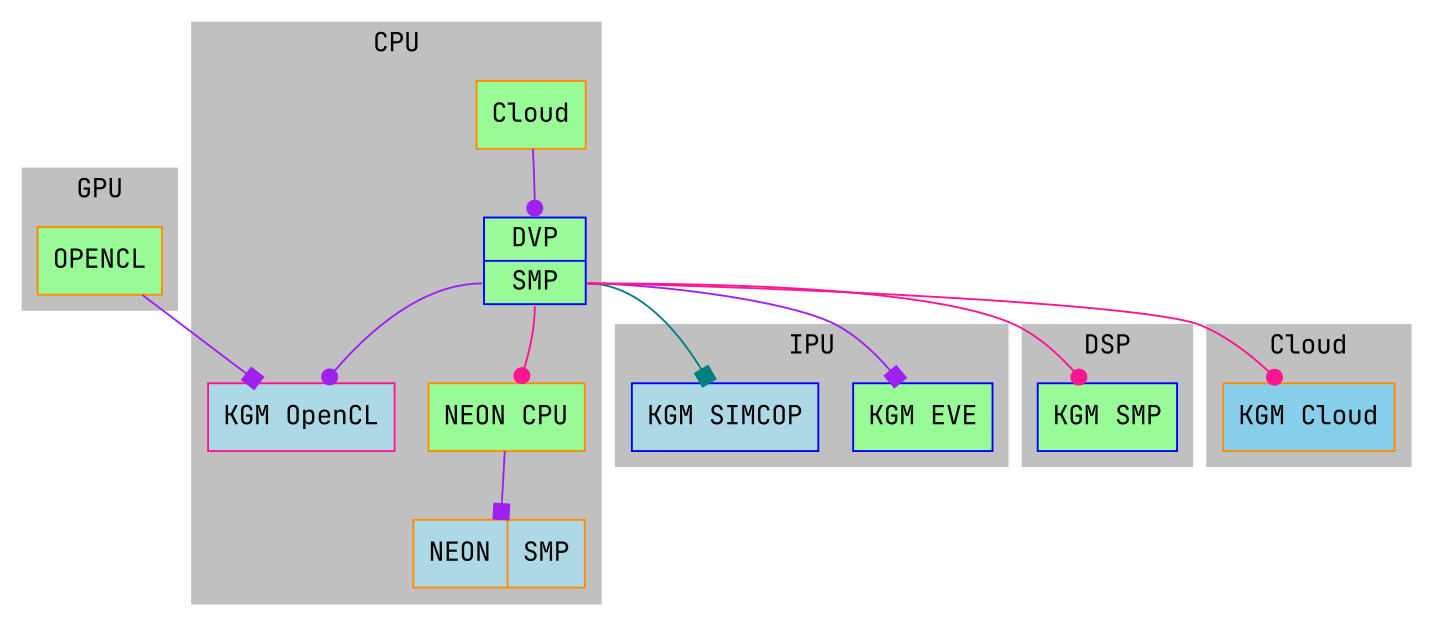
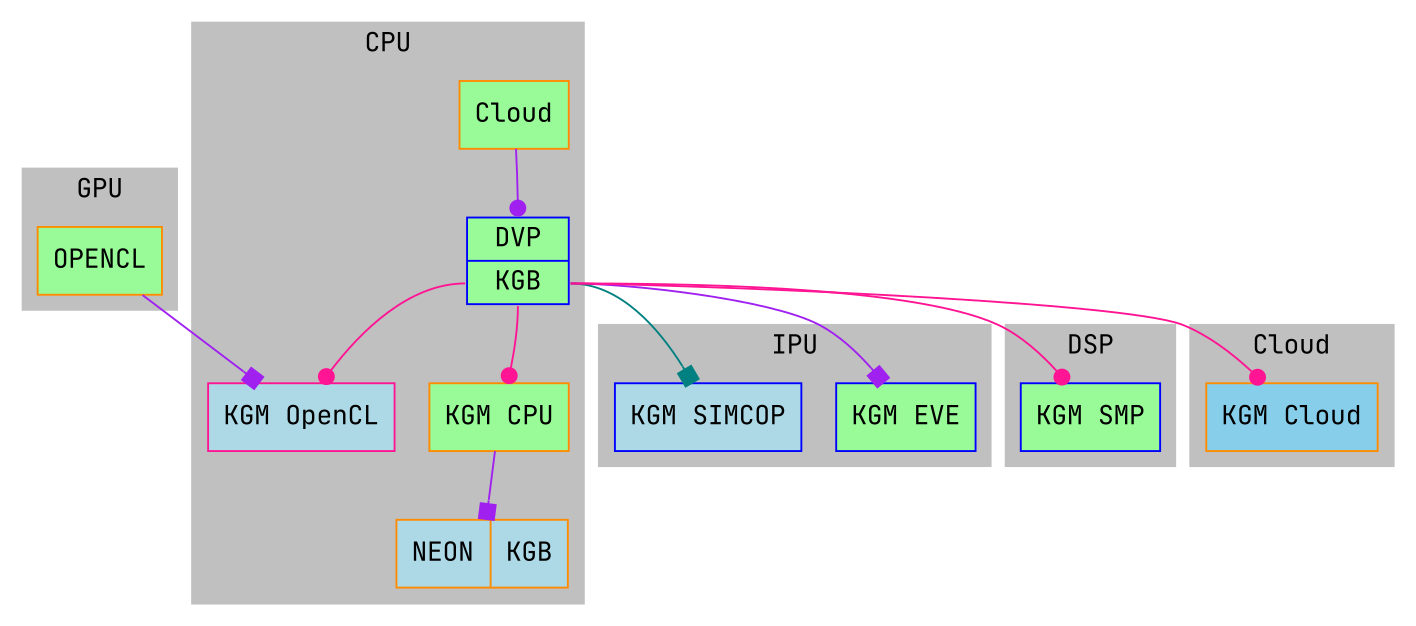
(535, 282) -> (518, 282)
(400, 312) -> (389, 312)
(507, 417) -> (499, 417)
(546, 553) -> (529, 553)
